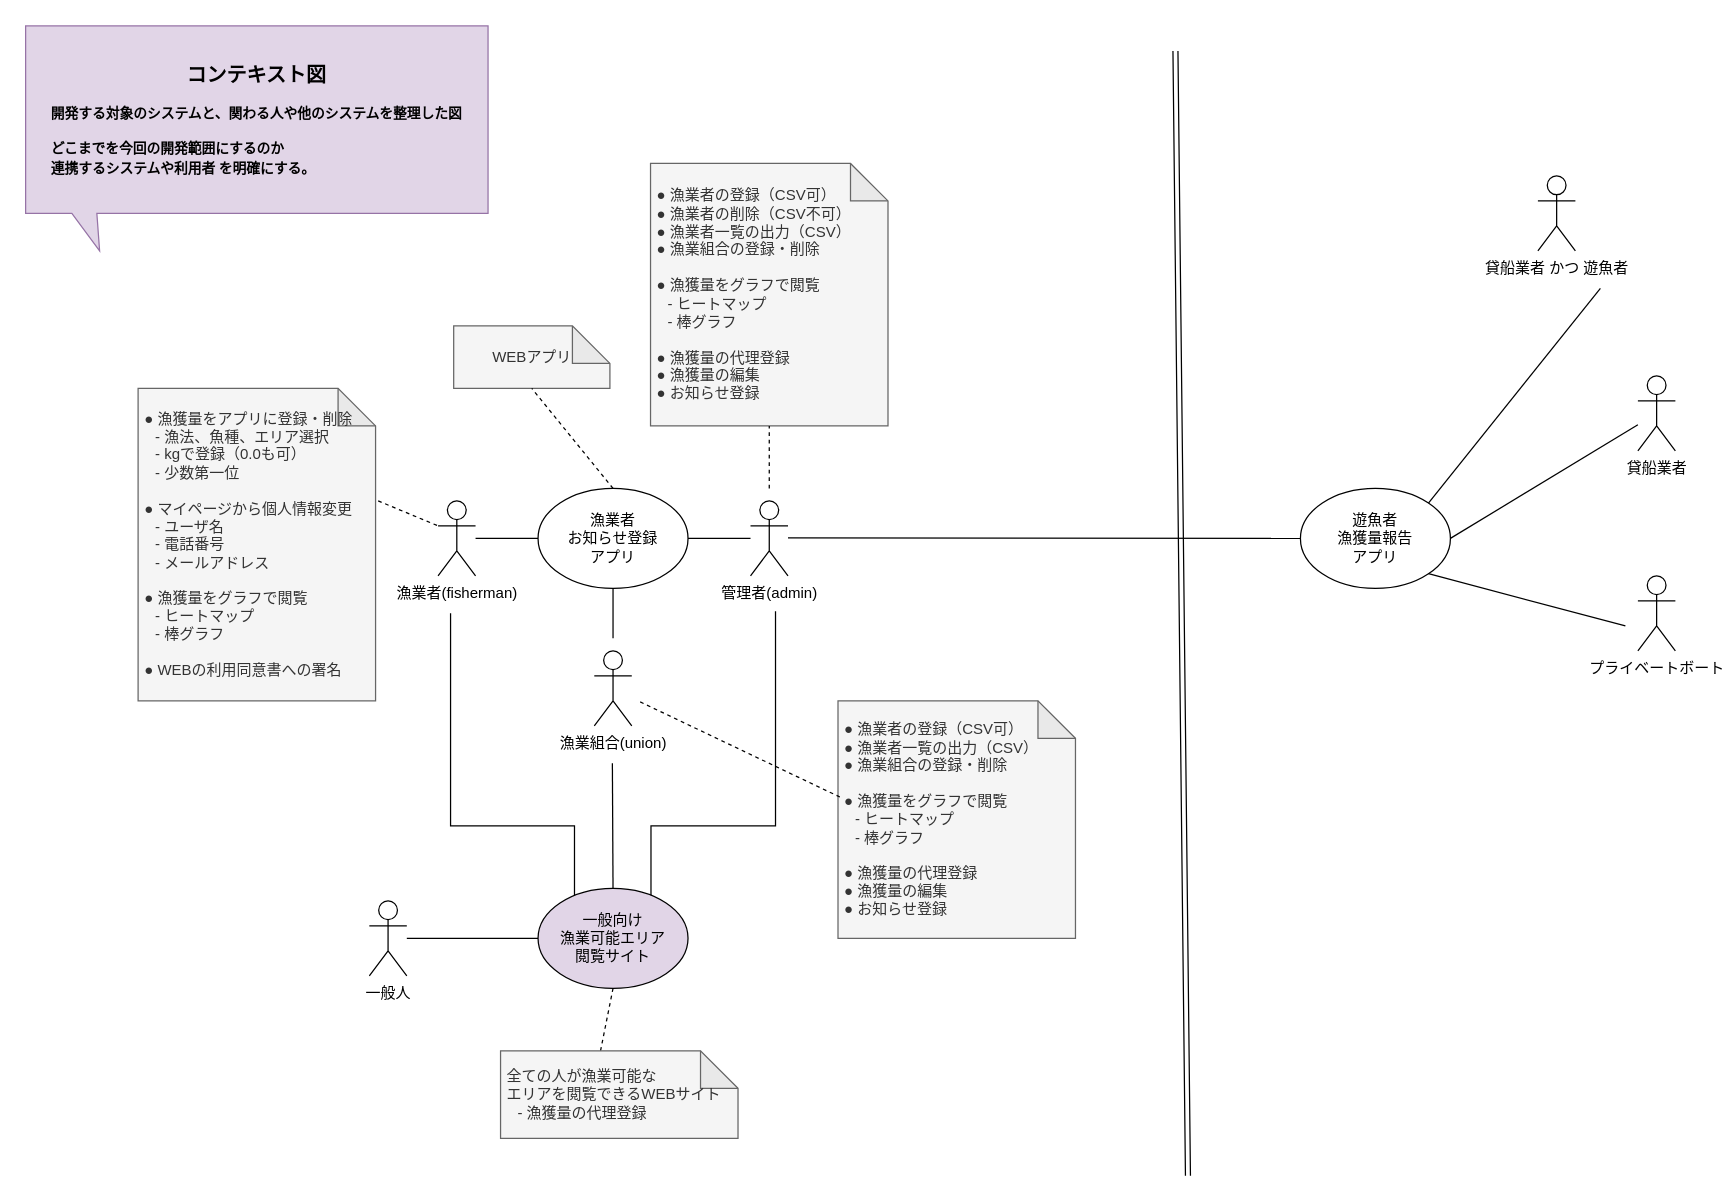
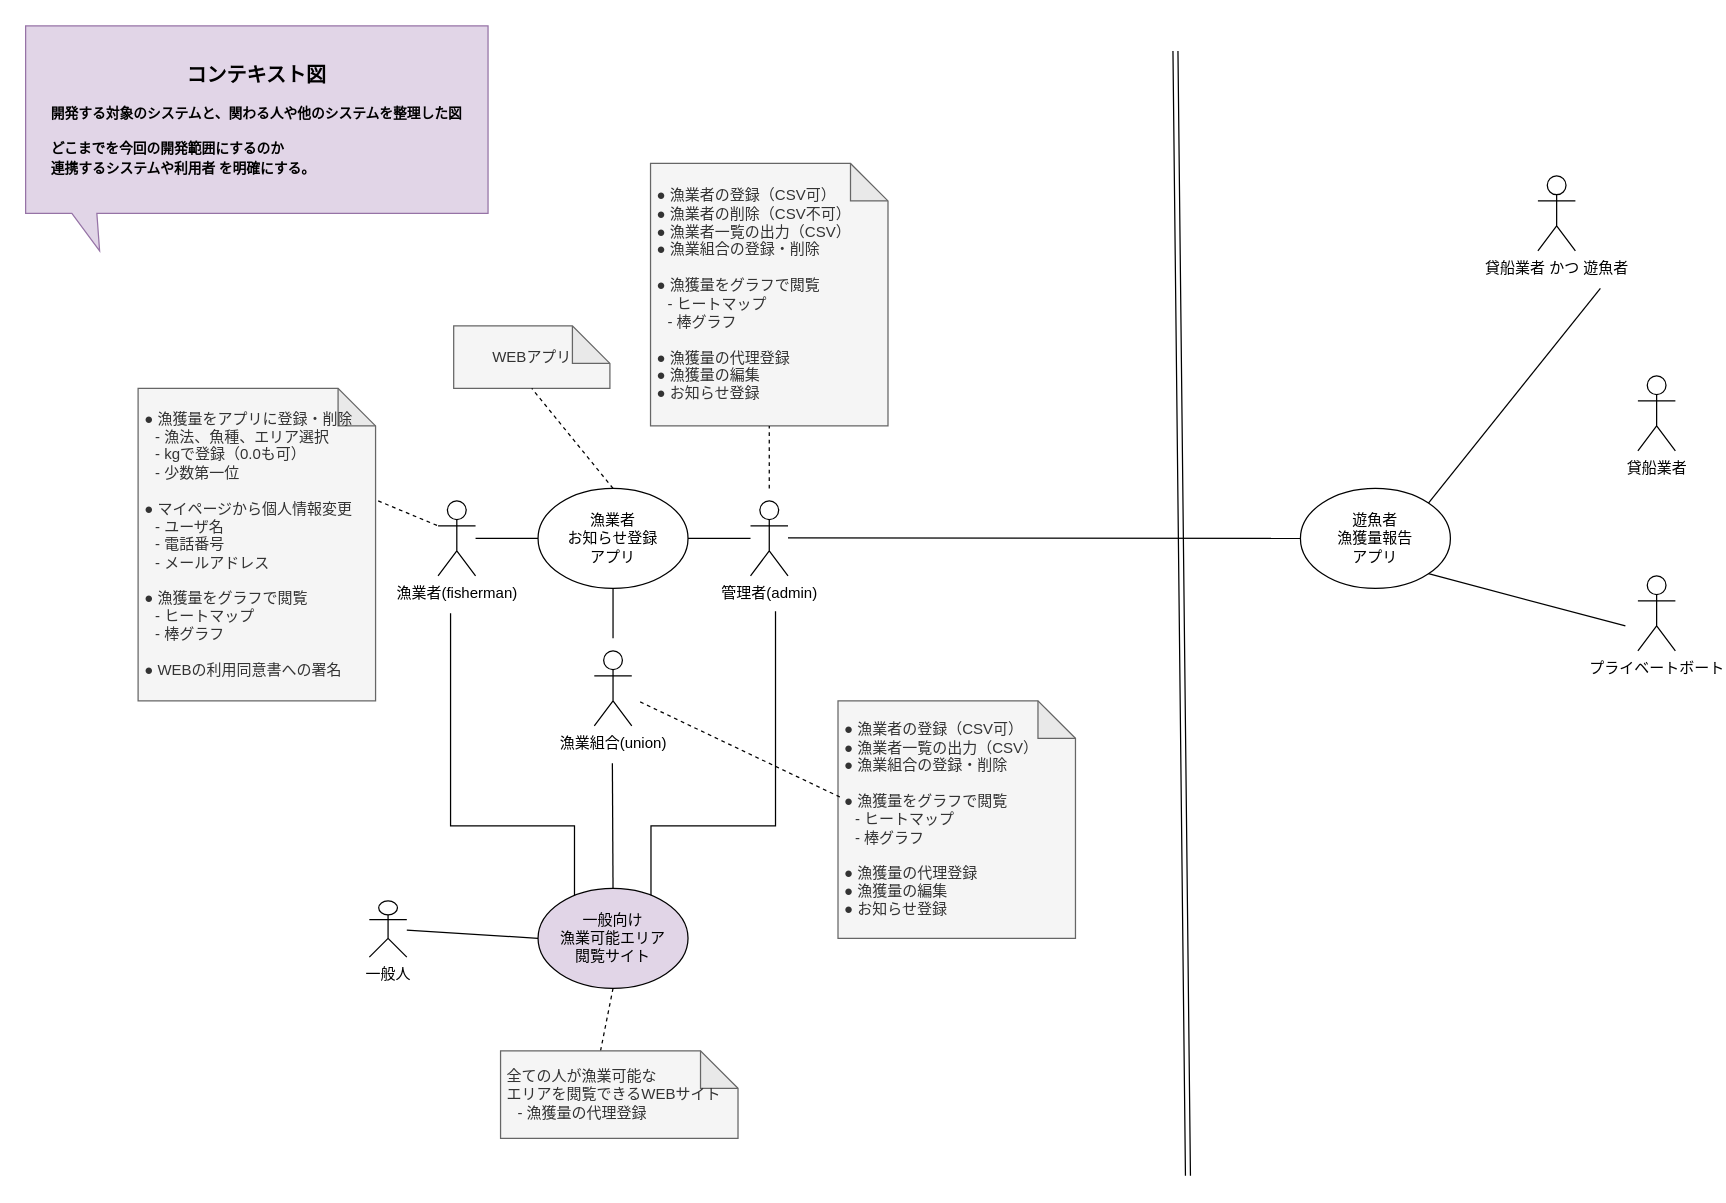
(1544, 482) -> none
(388, 938) -> (388, 929)
